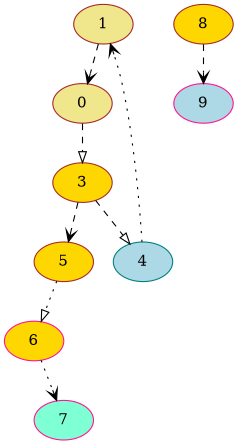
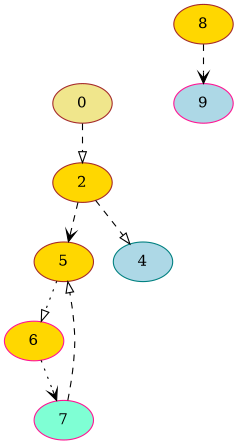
(103, 24) -> none
(82, 183) -> (82, 183)
none -> (75, 347)
